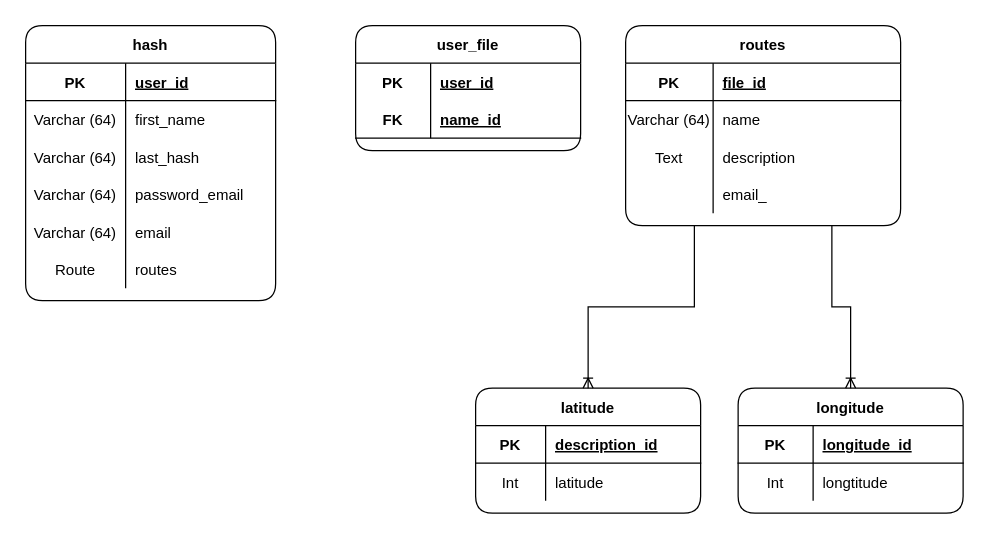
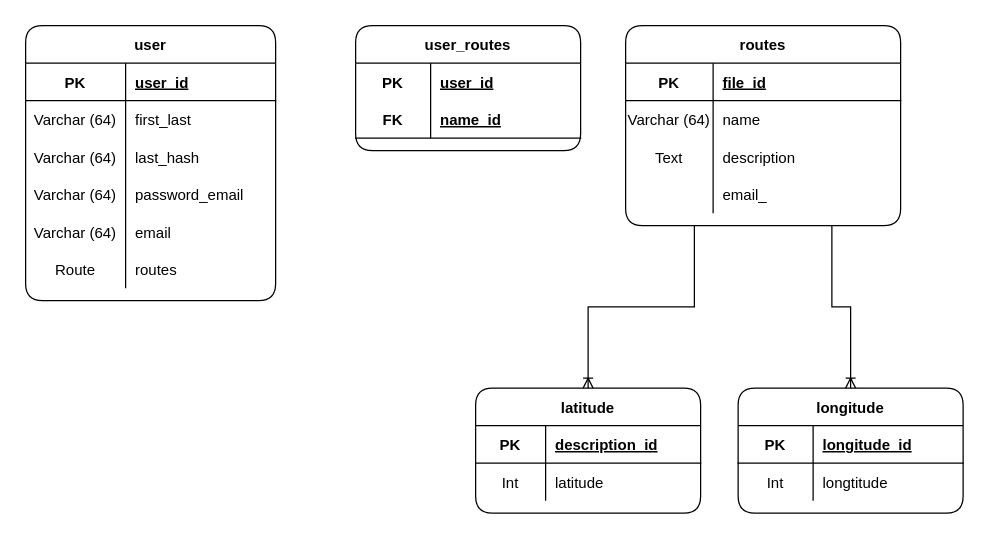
(150, 45) -> (150, 45)
(468, 45) -> (468, 45)
(175, 120) -> (173, 120)
